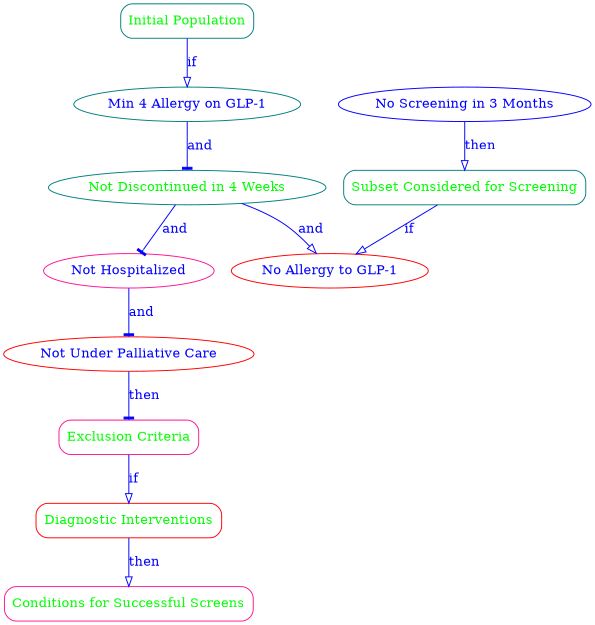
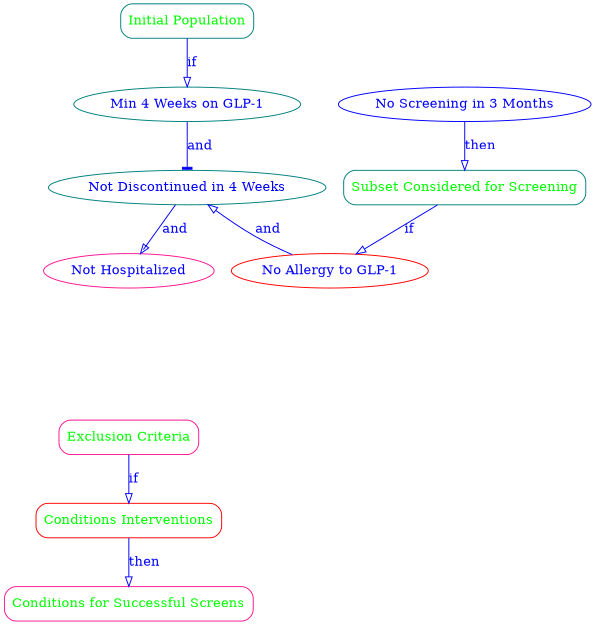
(187, 104) -> (187, 104)
(187, 188) -> (187, 188)
(278, 220) -> (253, 235)
(159, 227) -> (159, 227)
(129, 354) -> none
(129, 521) -> (129, 521)
